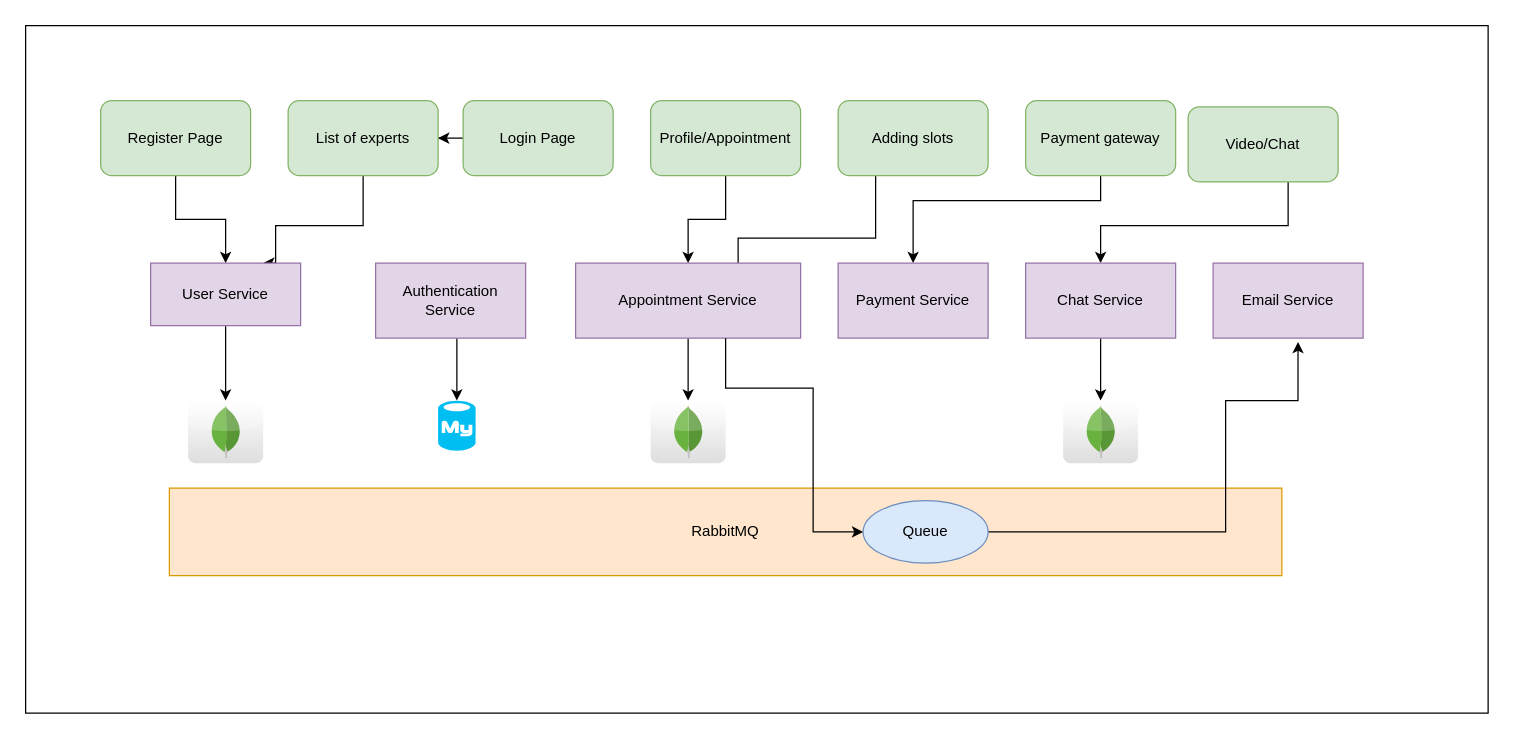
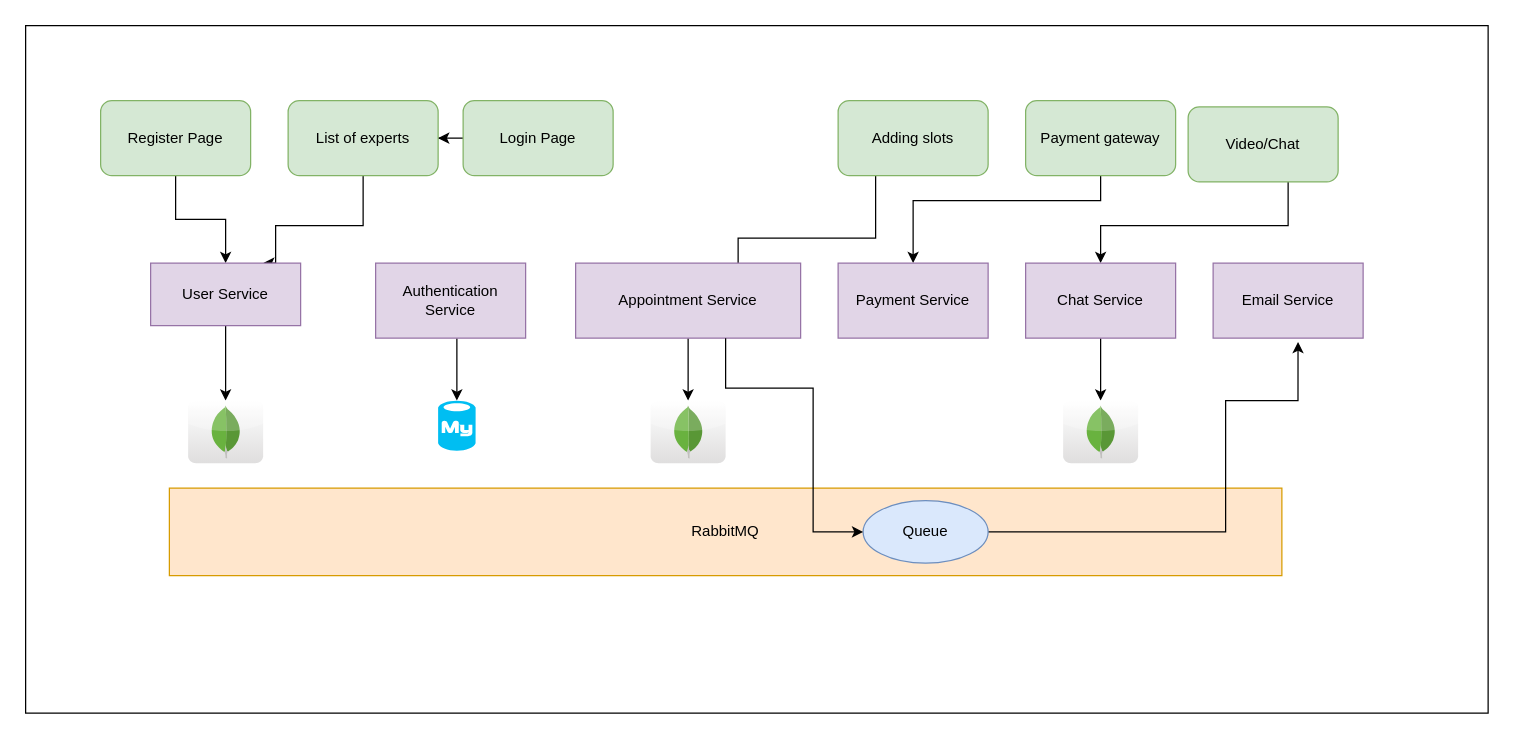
(726, 138) -> none
(711, 219) -> none
